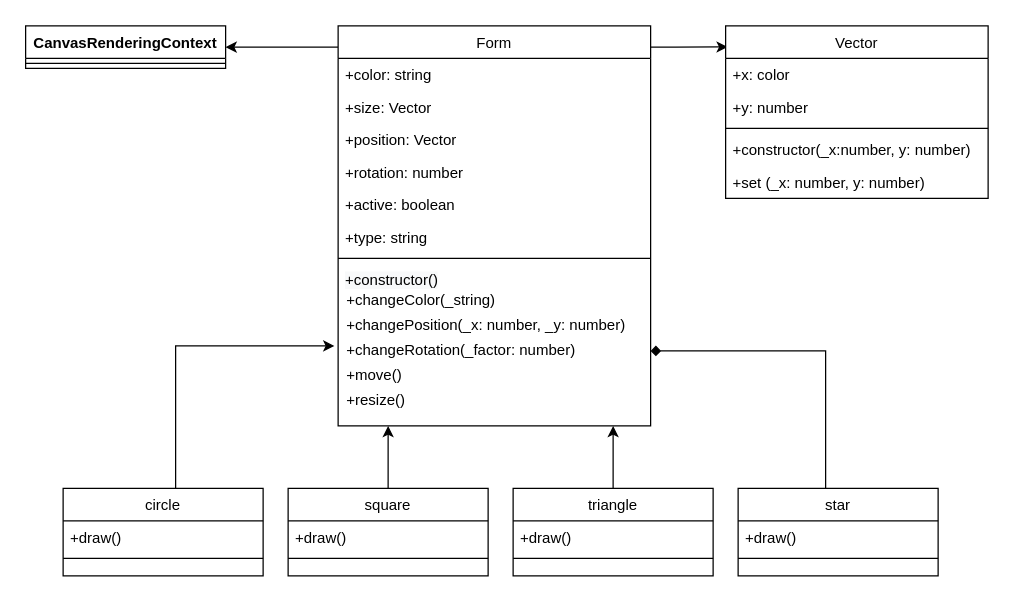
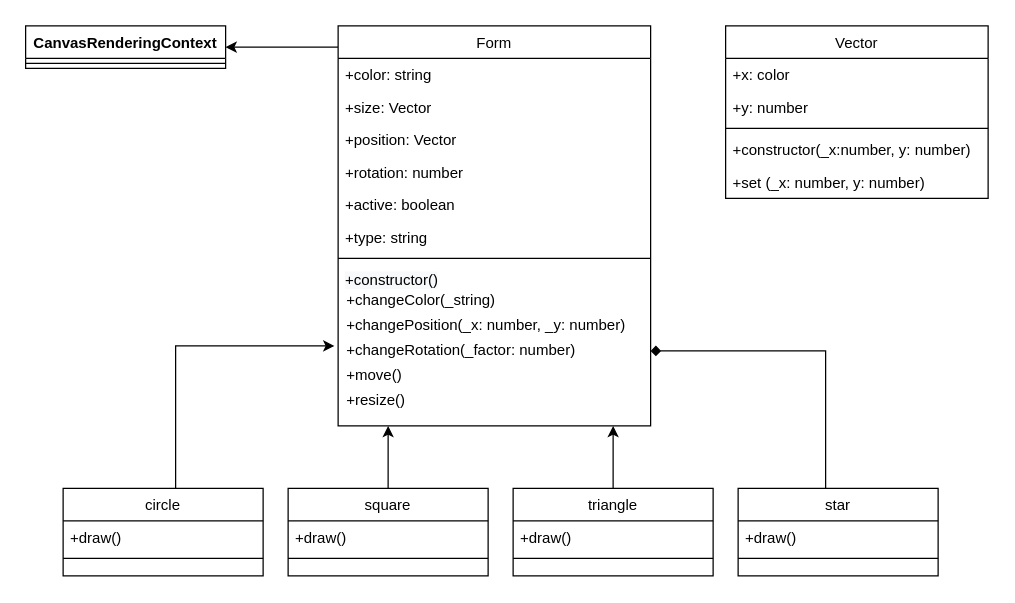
(685, 47) -> none
